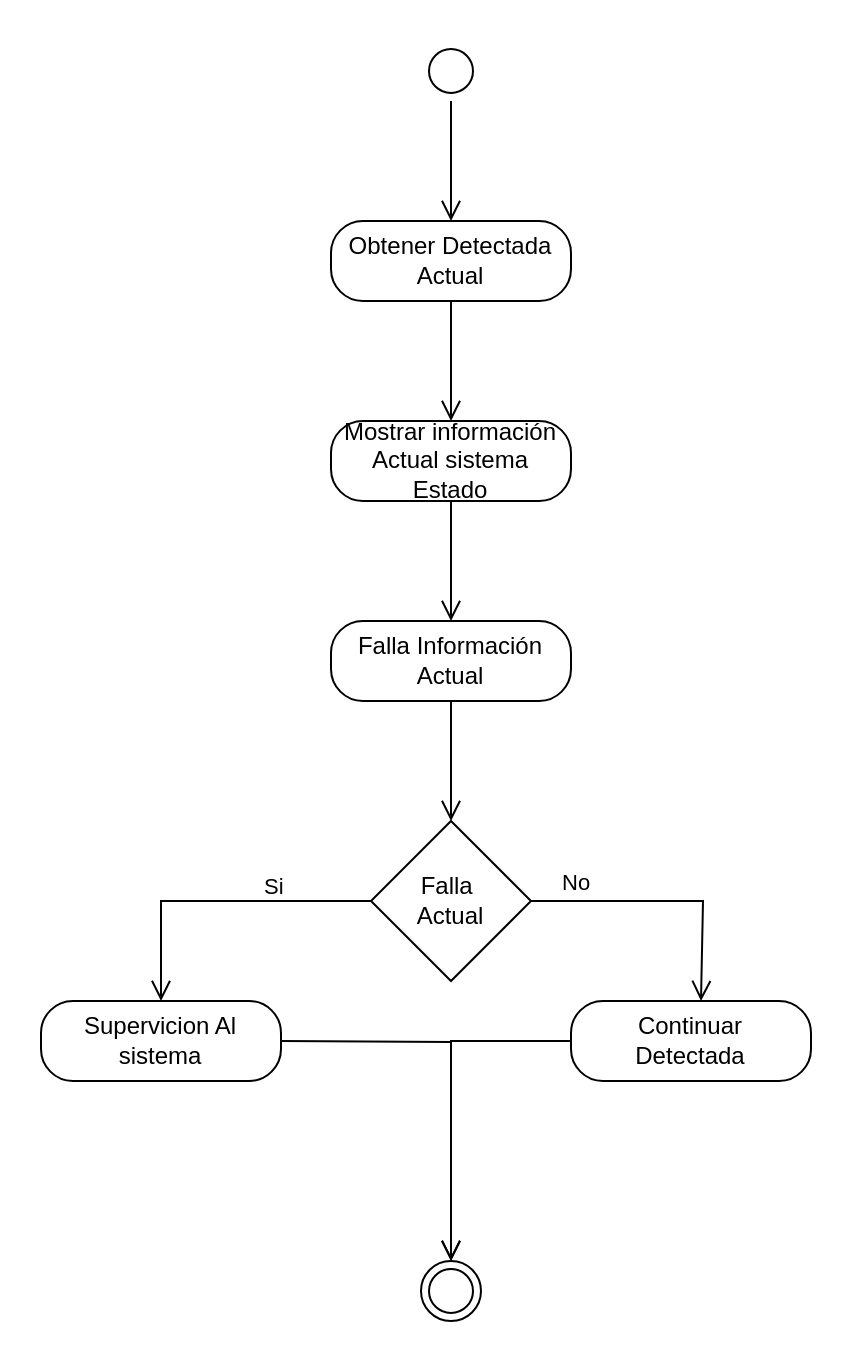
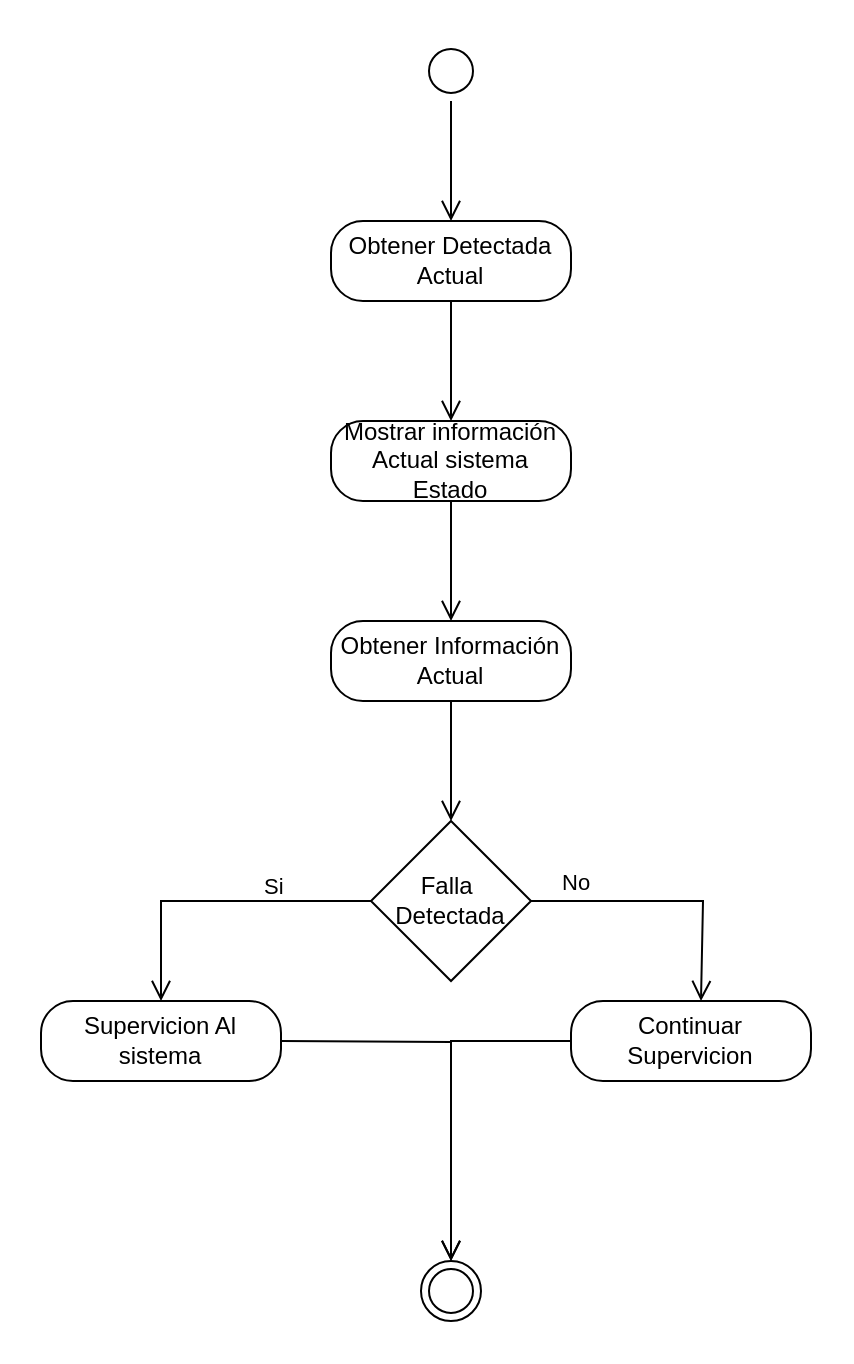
(451, 661) -> (451, 661)
(451, 901) -> (451, 901)
(691, 1041) -> (691, 1041)
